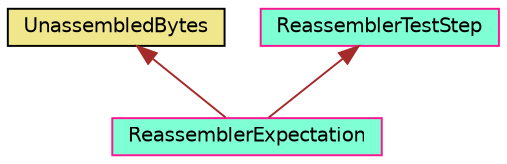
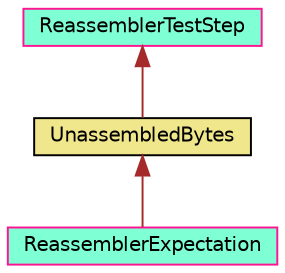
(306, 88) -> (143, 92)
